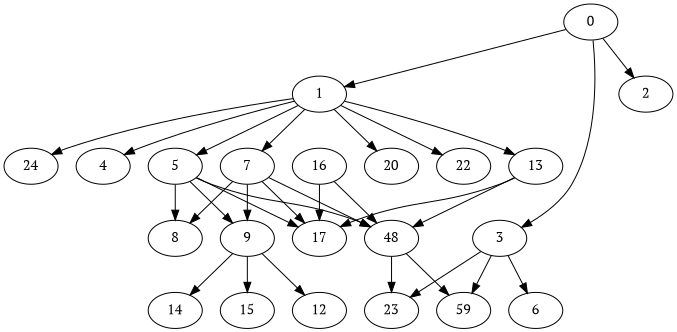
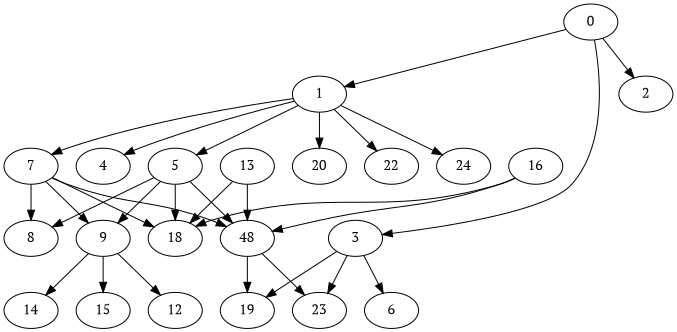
(426, 123) -> none
(319, 238) -> (175, 238)
(464, 310) -> (247, 310)
